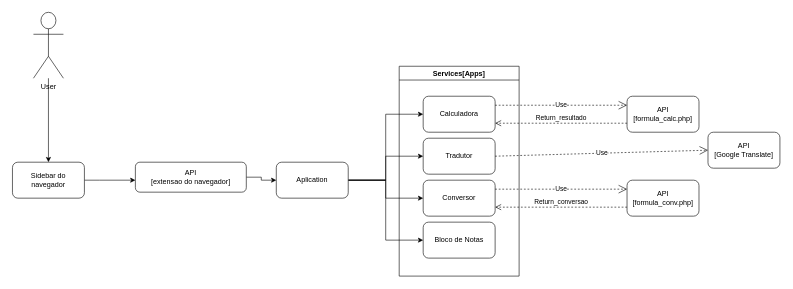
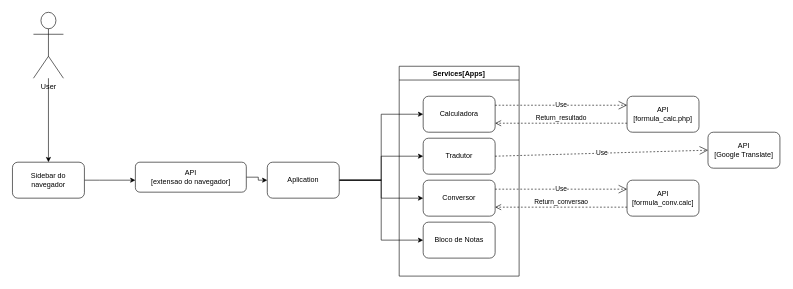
(312, 180) -> (303, 180)
(663, 198) -> (663, 198)
